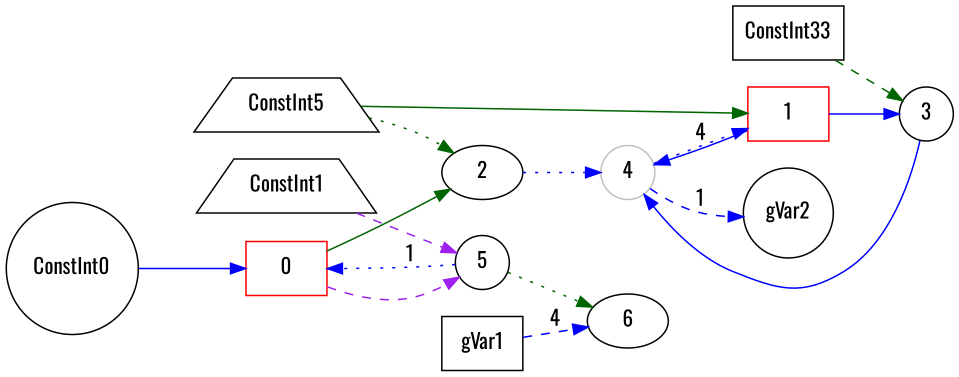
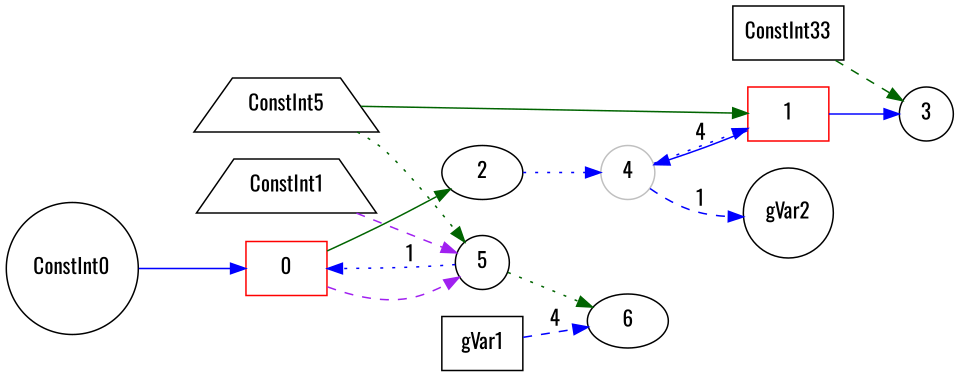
(406, 129) -> (410, 177)
(814, 285) -> none
